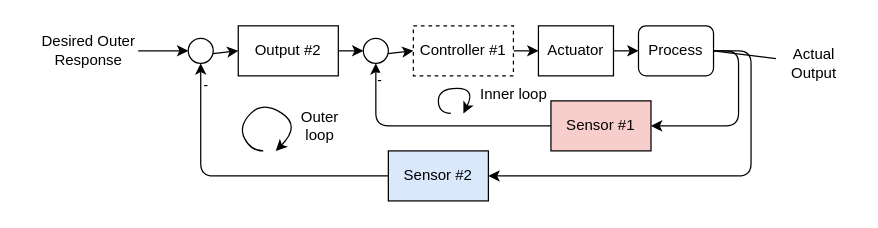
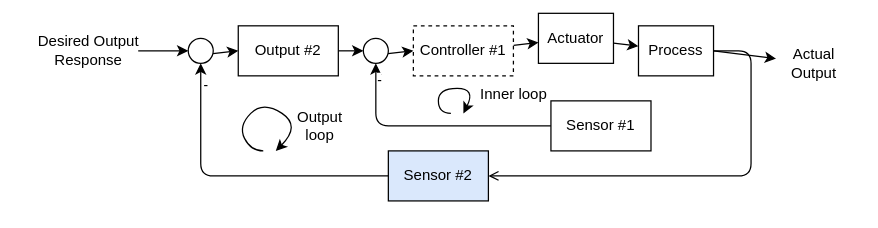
(89, 51) -> (89, 51)
(576, 51) -> (576, 38)
(676, 51) -> (676, 51)
(770, 58) -> (766, 57)
(320, 126) -> (320, 126)
(601, 126) -> (601, 126)
(727, 126) -> none
(498, 176) -> (496, 176)
